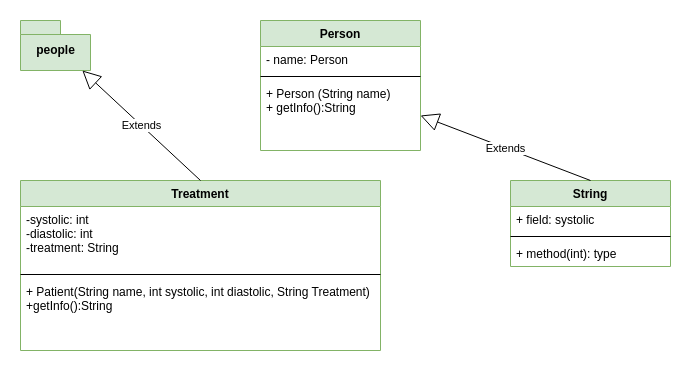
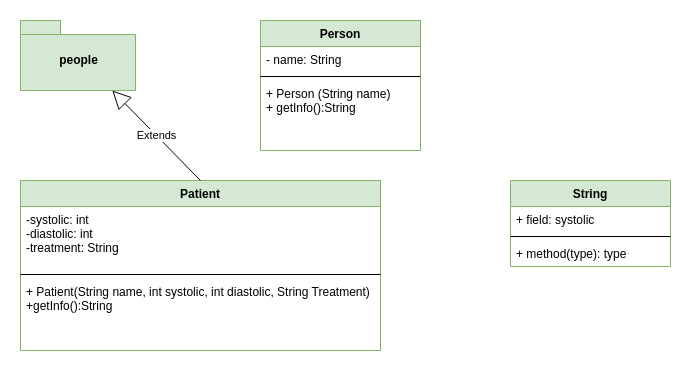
(56, 46) -> (78, 56)
(308, 60) -> (307, 60)
(514, 151) -> none
(200, 194) -> (200, 194)
(574, 254) -> (579, 254)
